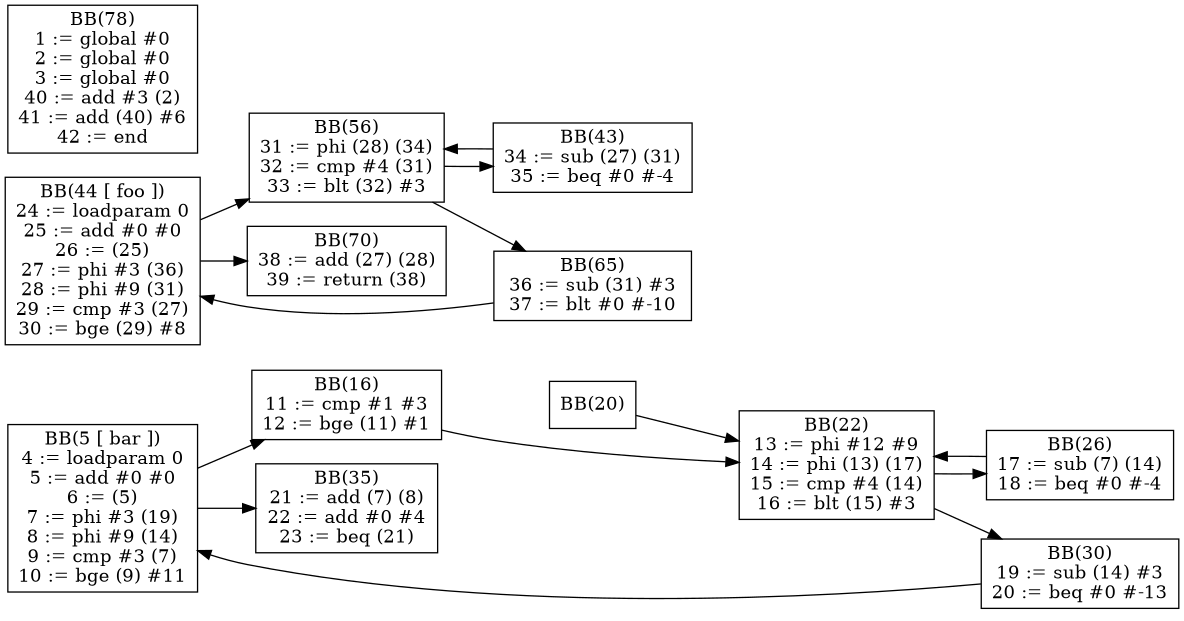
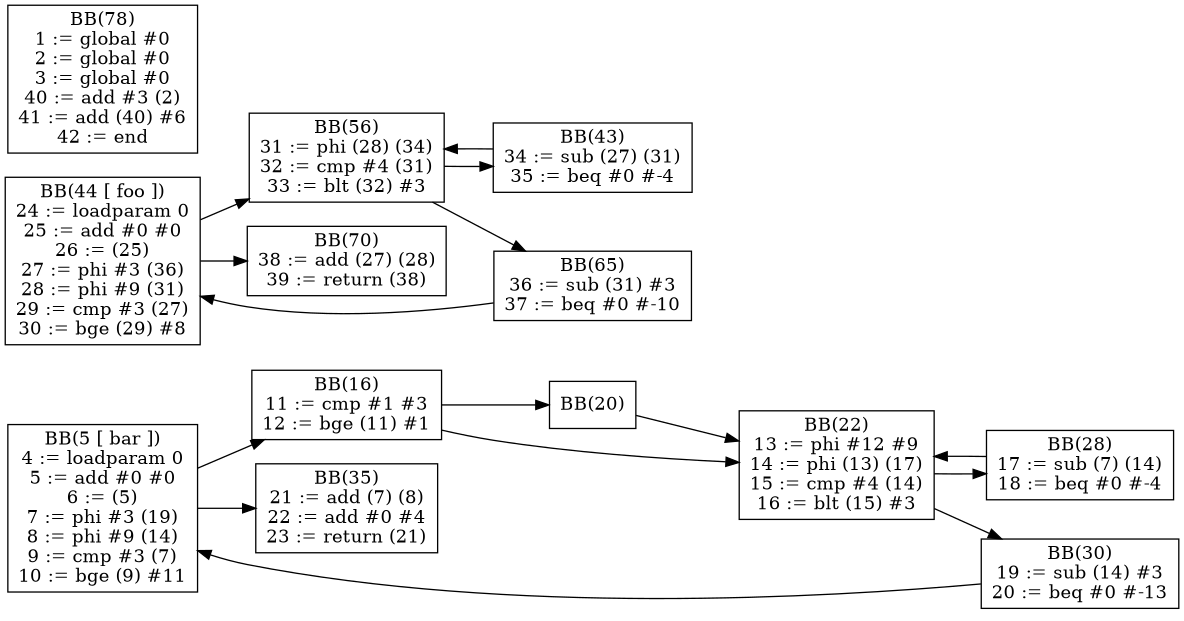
(593, 286) -> (593, 286)
none -> (489, 405)
(1080, 465) -> (1080, 465)
(347, 508) -> (347, 508)
